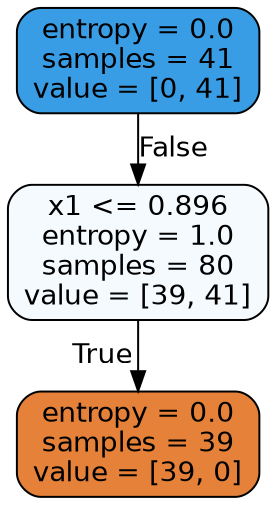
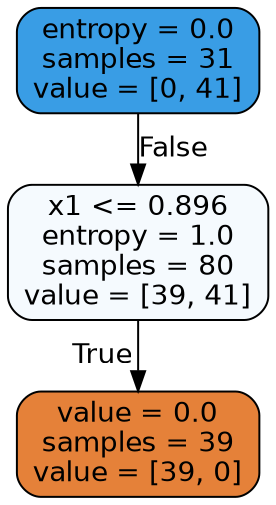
(138, 61) -> (138, 61)
(138, 444) -> (138, 444)
